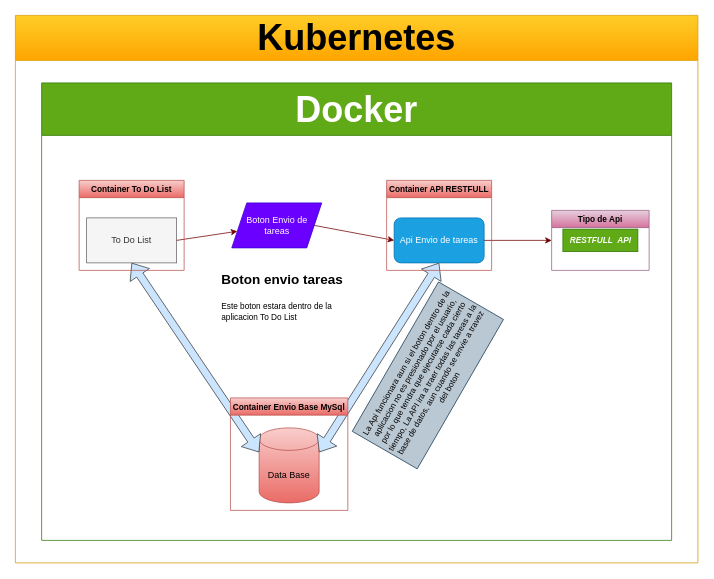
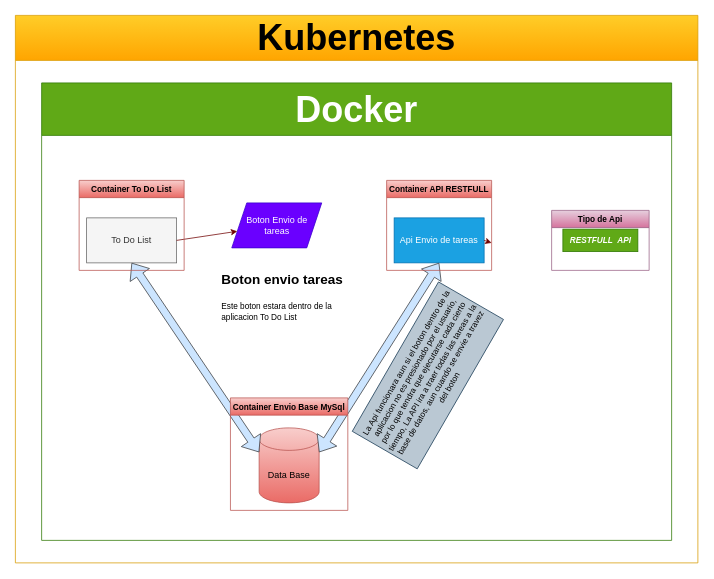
(352, 232) -> none
(439, 240) -> (439, 240)
(515, 240) -> (485, 241)
